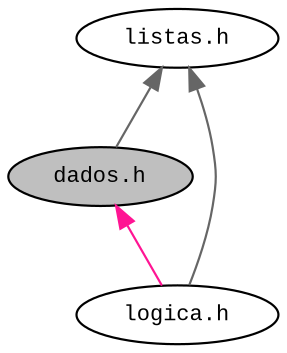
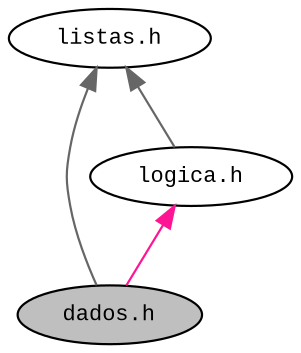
(145, 256) -> (145, 255)
